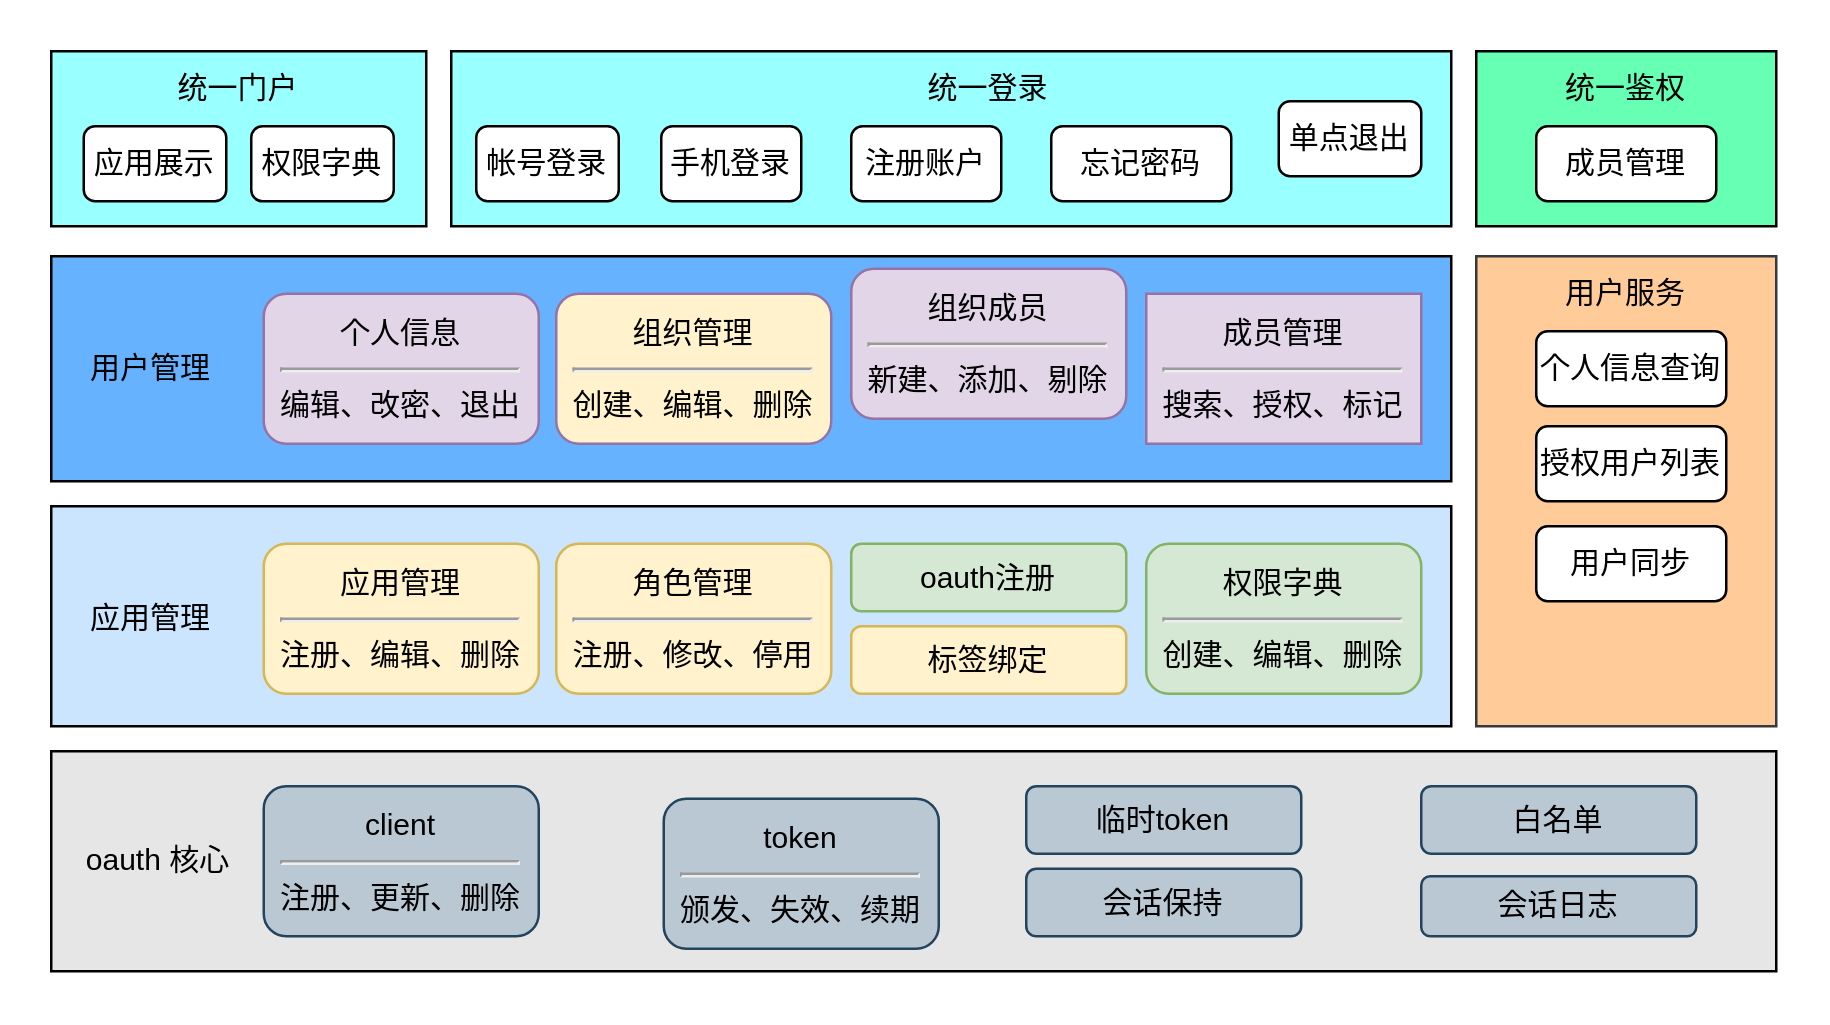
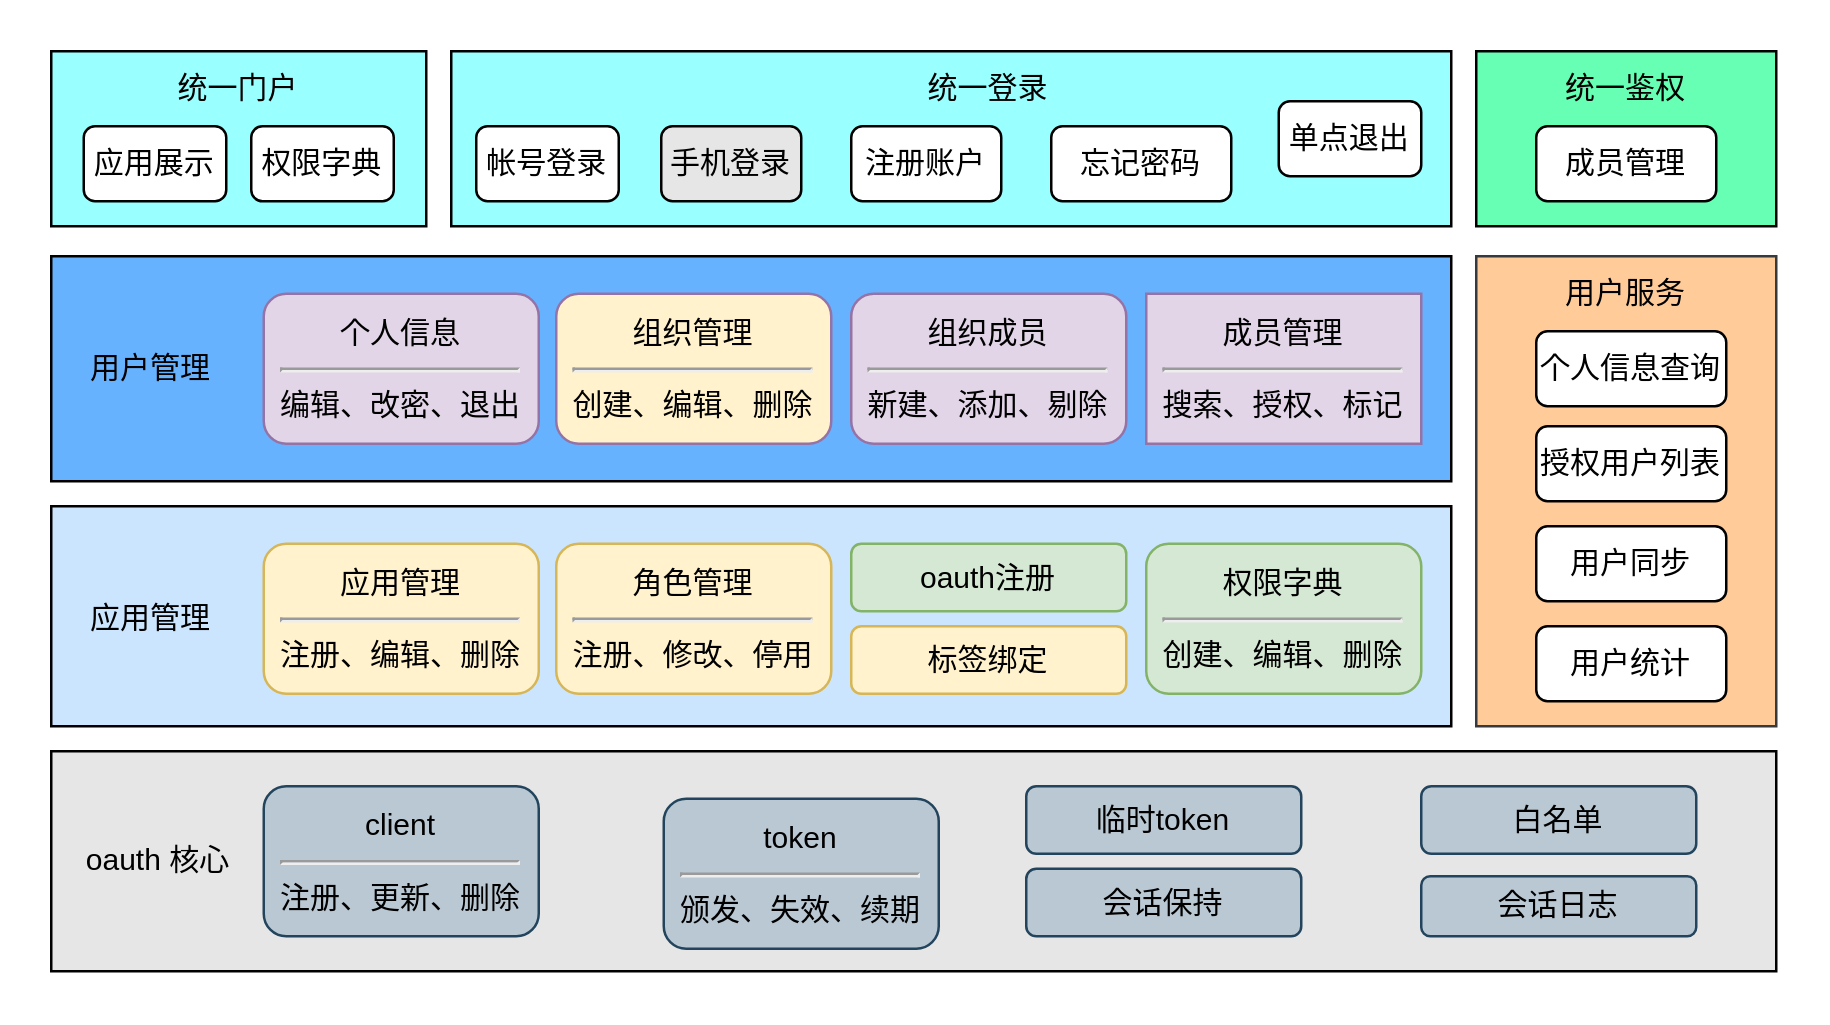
(731, 164) -> (731, 164)
(989, 344) -> (989, 369)
none -> (1631, 664)
